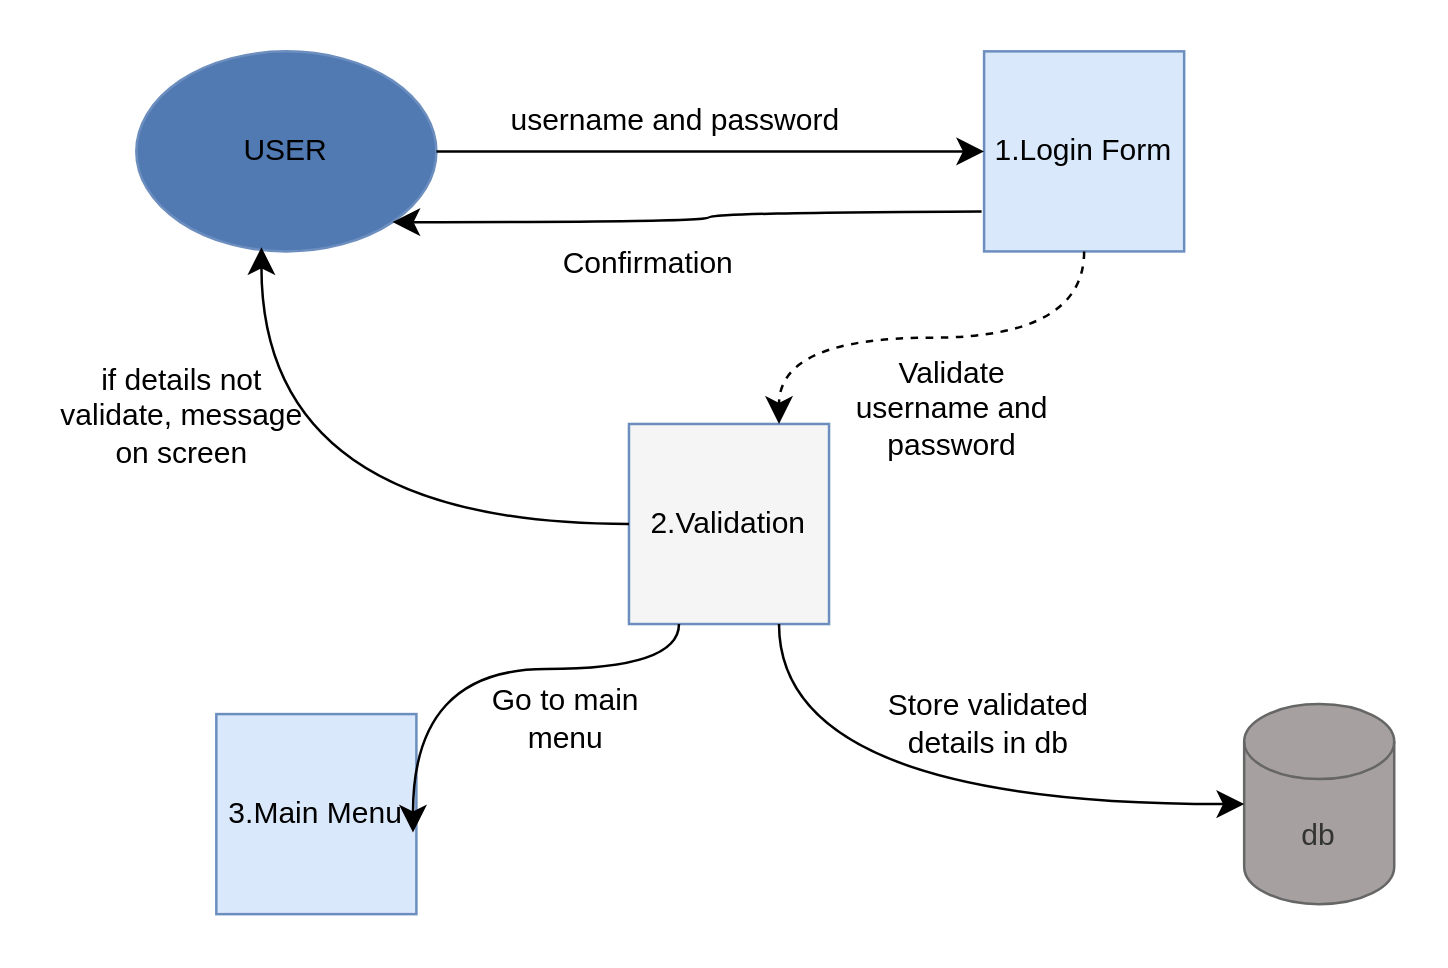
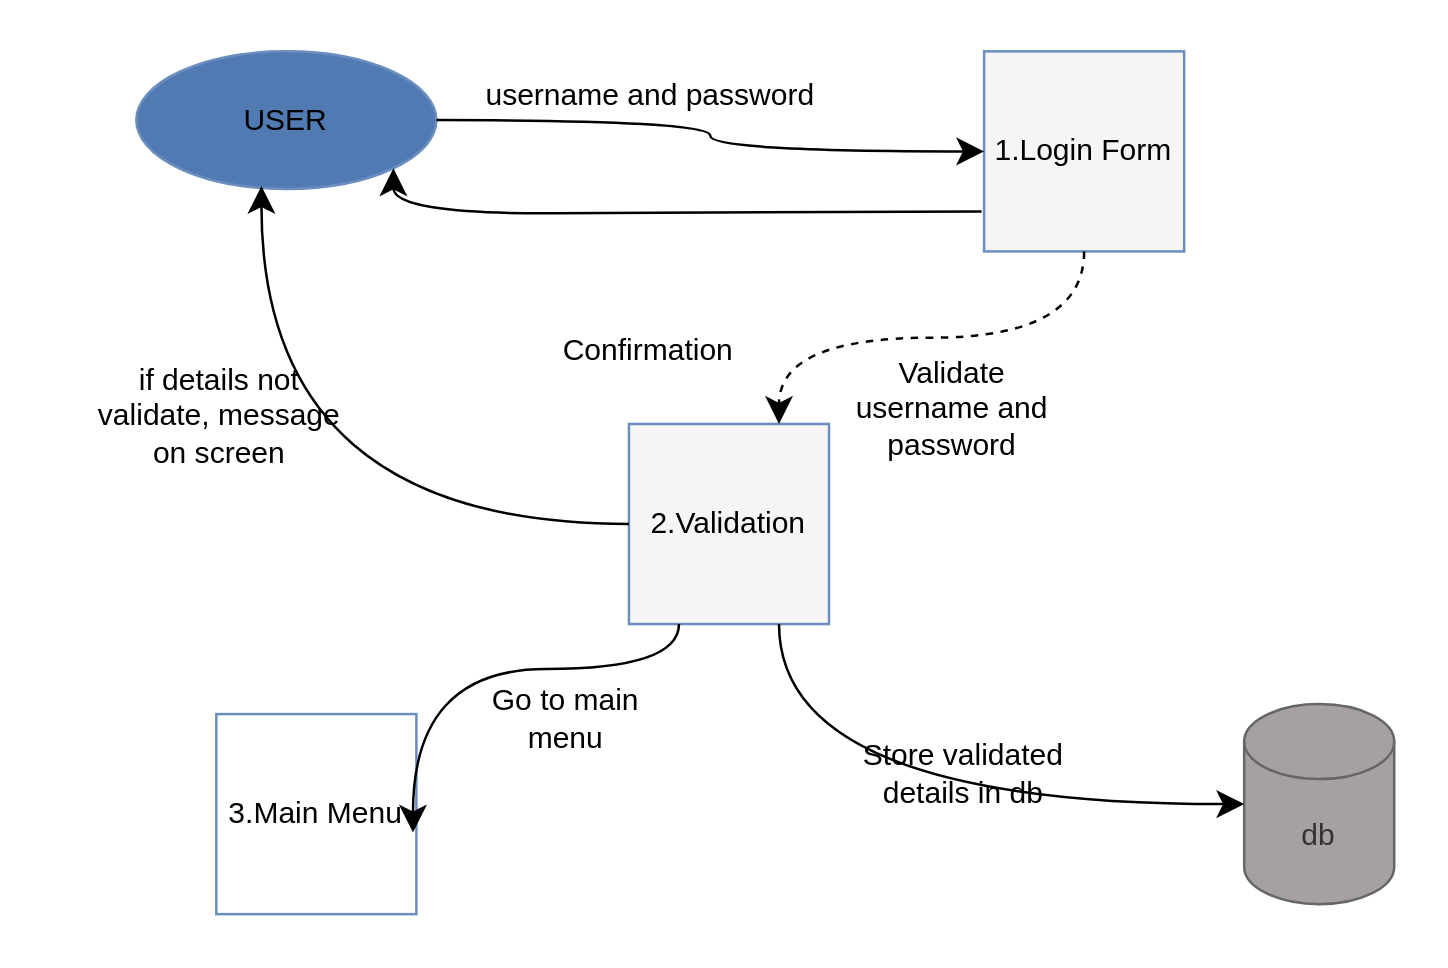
(680, 120) -> (655, 95)
(286, 151) -> (286, 120)
(1084, 151) -> (1084, 151)
(649, 264) -> (649, 351)
(183, 415) -> (220, 415)
(989, 723) -> (964, 773)
(316, 814) -> (316, 814)
